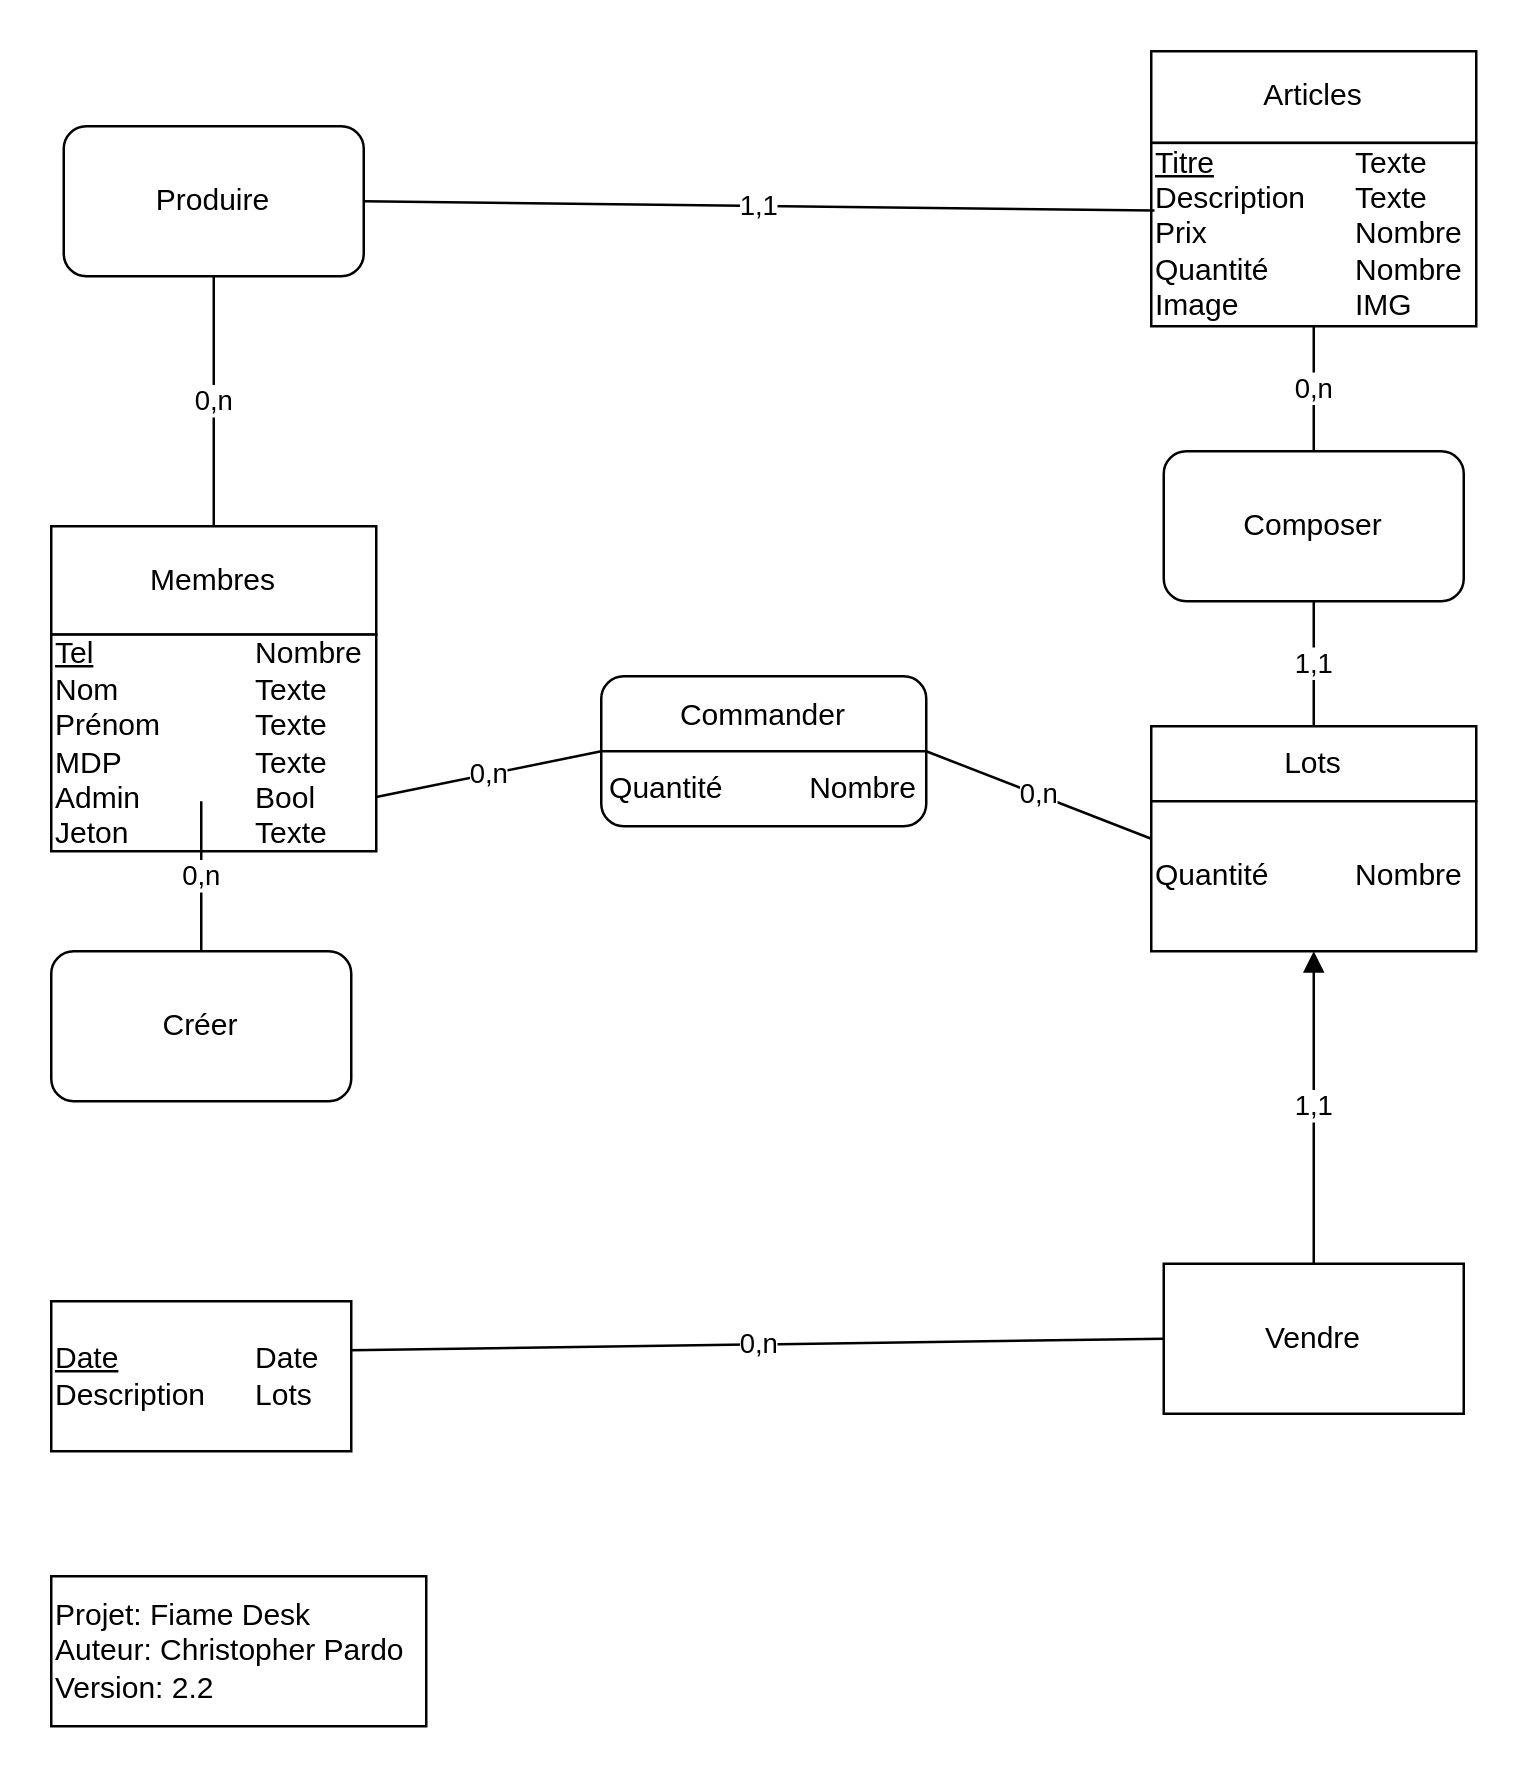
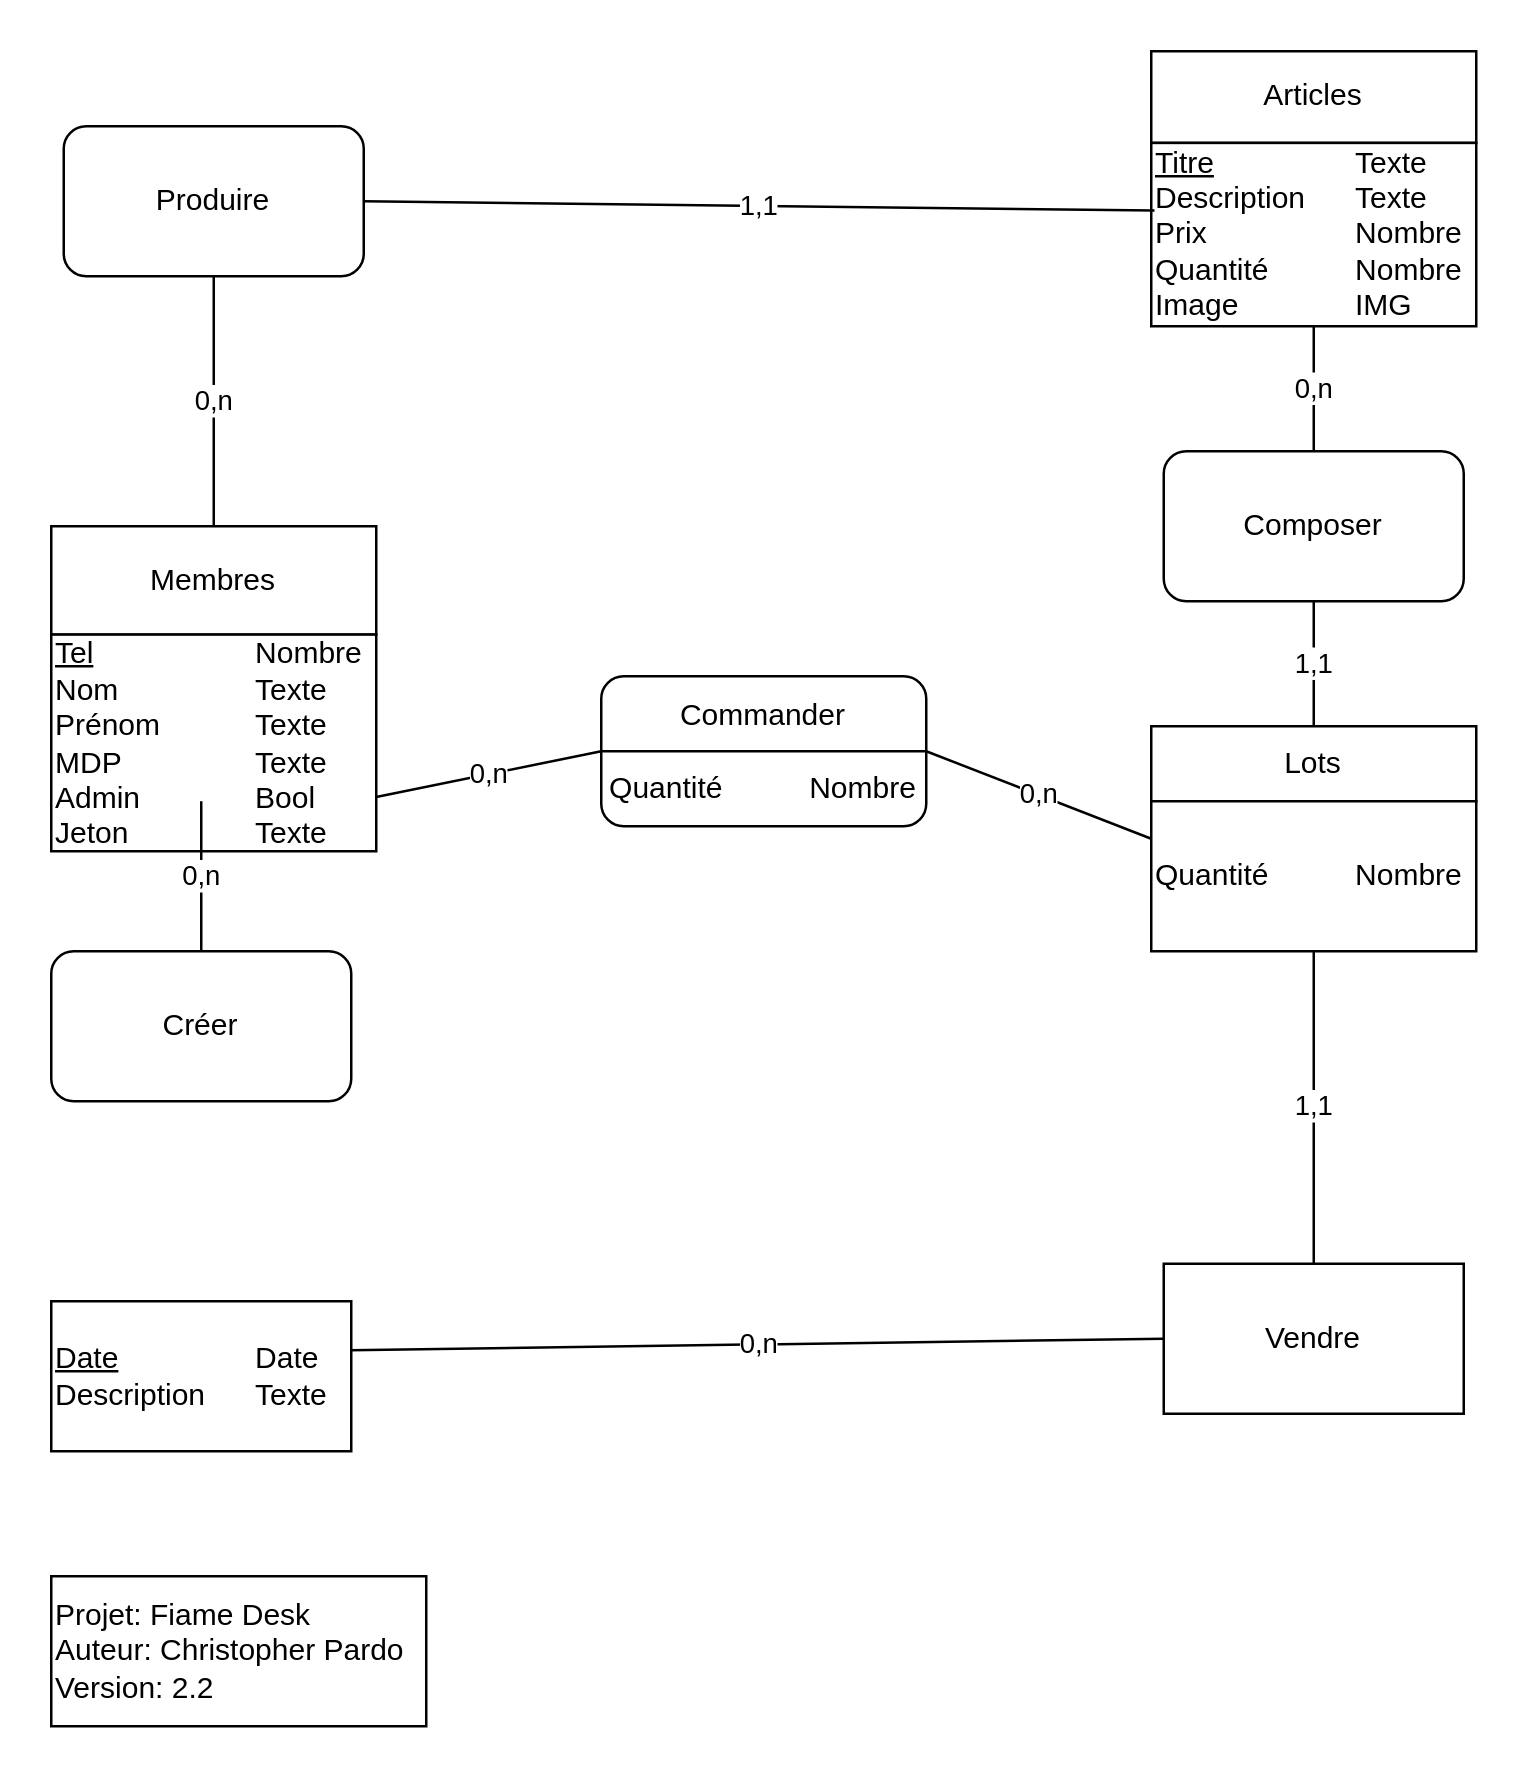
(1314, 973) -> (1314, 964)
(183, 1376) -> (191, 1376)
